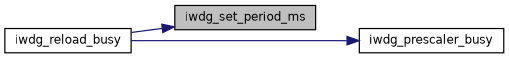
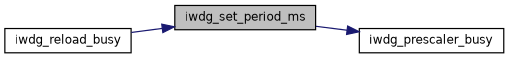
(239, 41) -> (332, 28)
